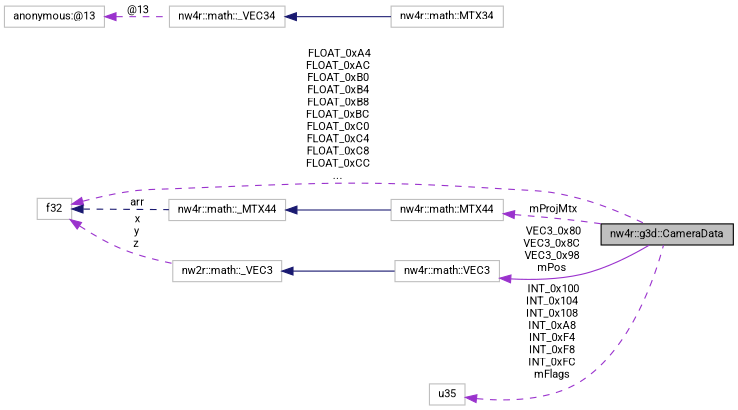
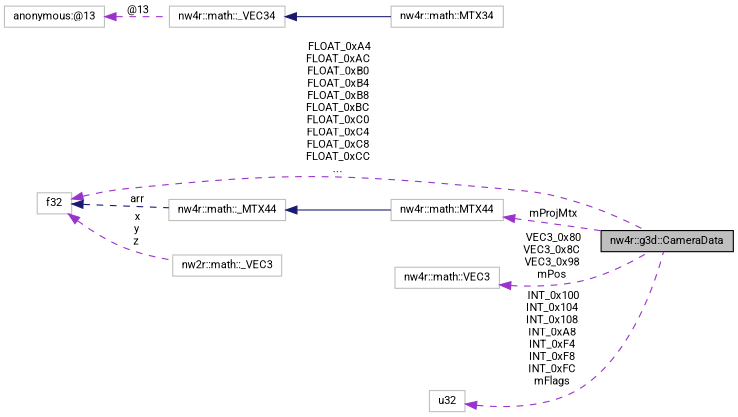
(344, 271) -> none
(583, 274) -> (583, 281)
(447, 394) -> (447, 401)
